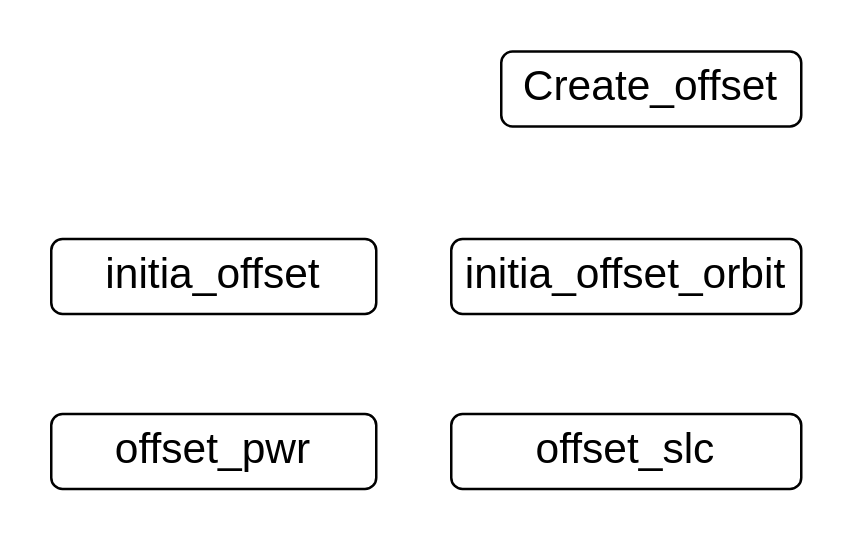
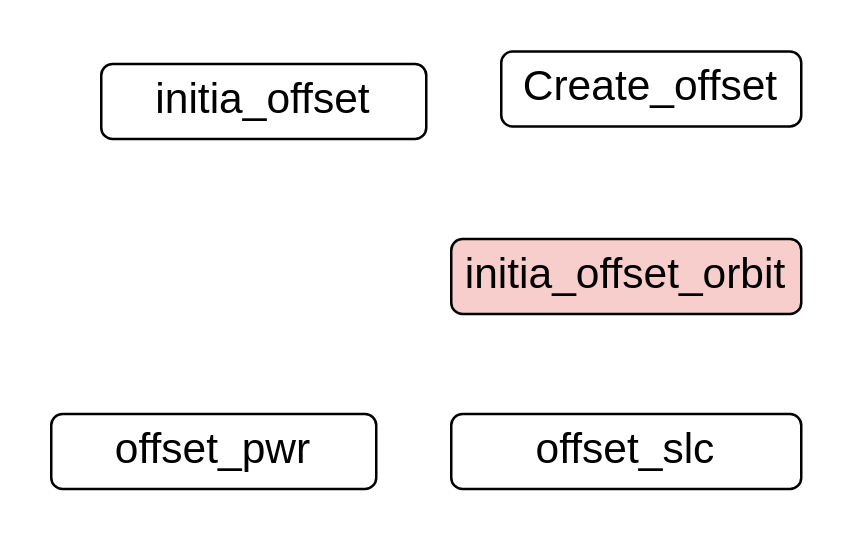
(214, 276) -> (264, 101)
(626, 276) -> (626, 276)
